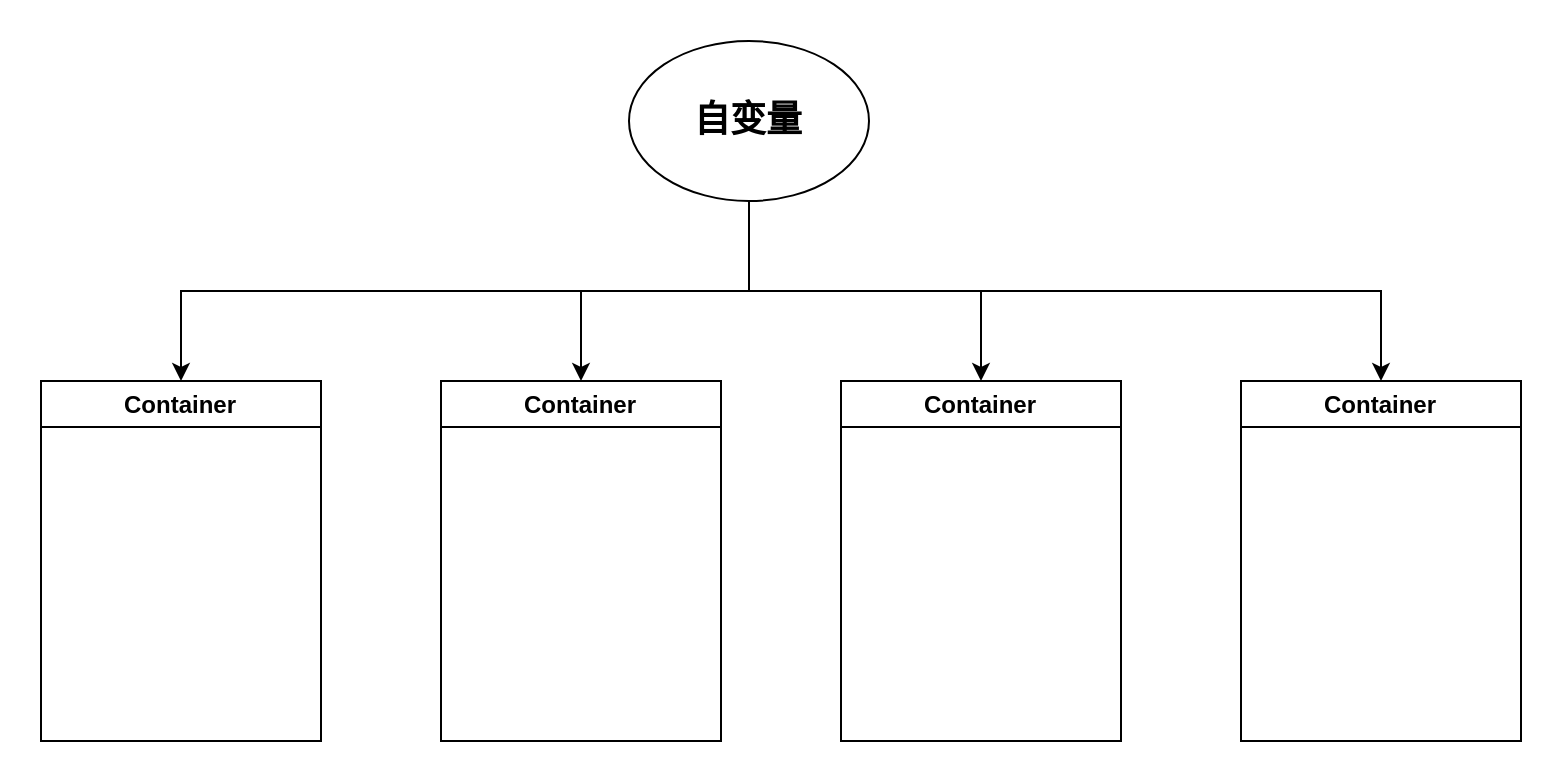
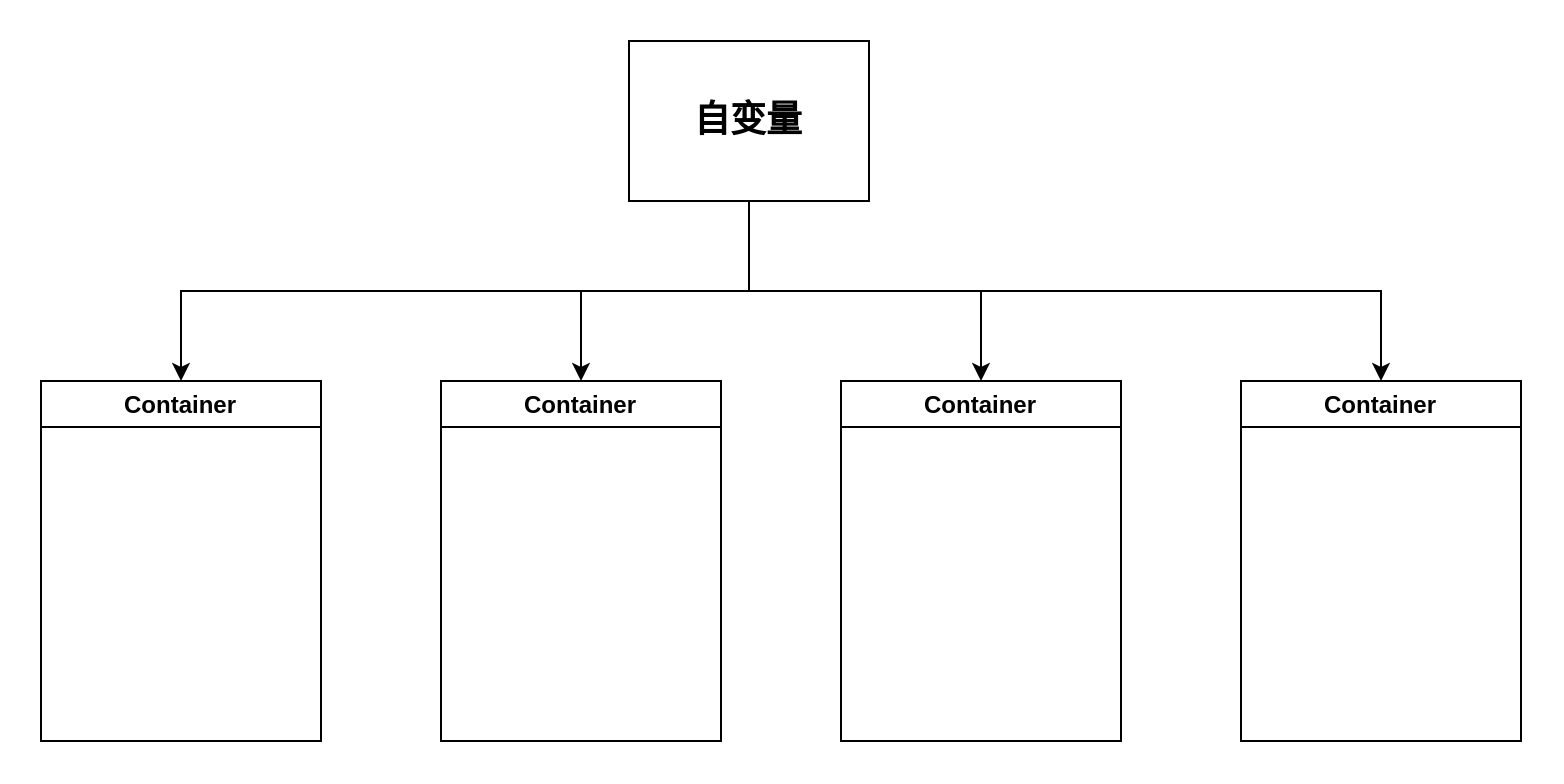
(749, 121) -> (749, 121)
